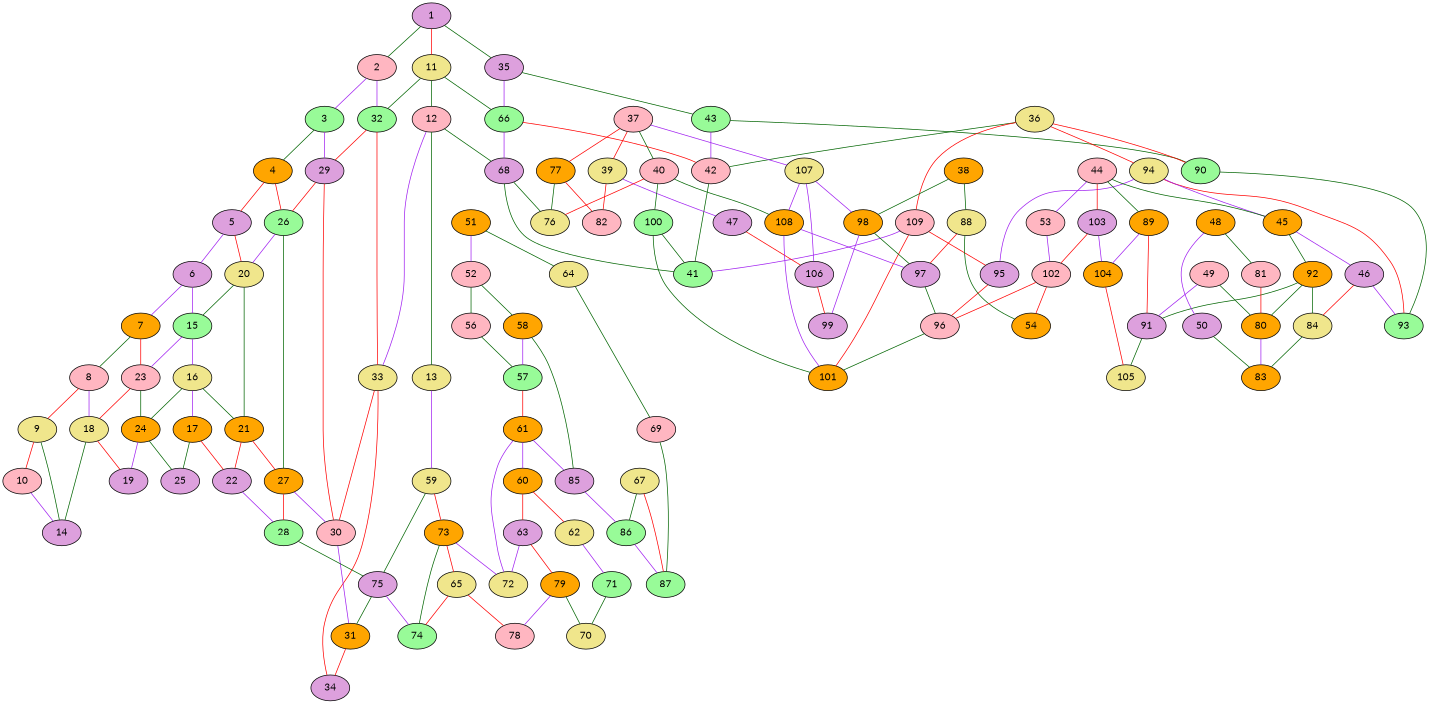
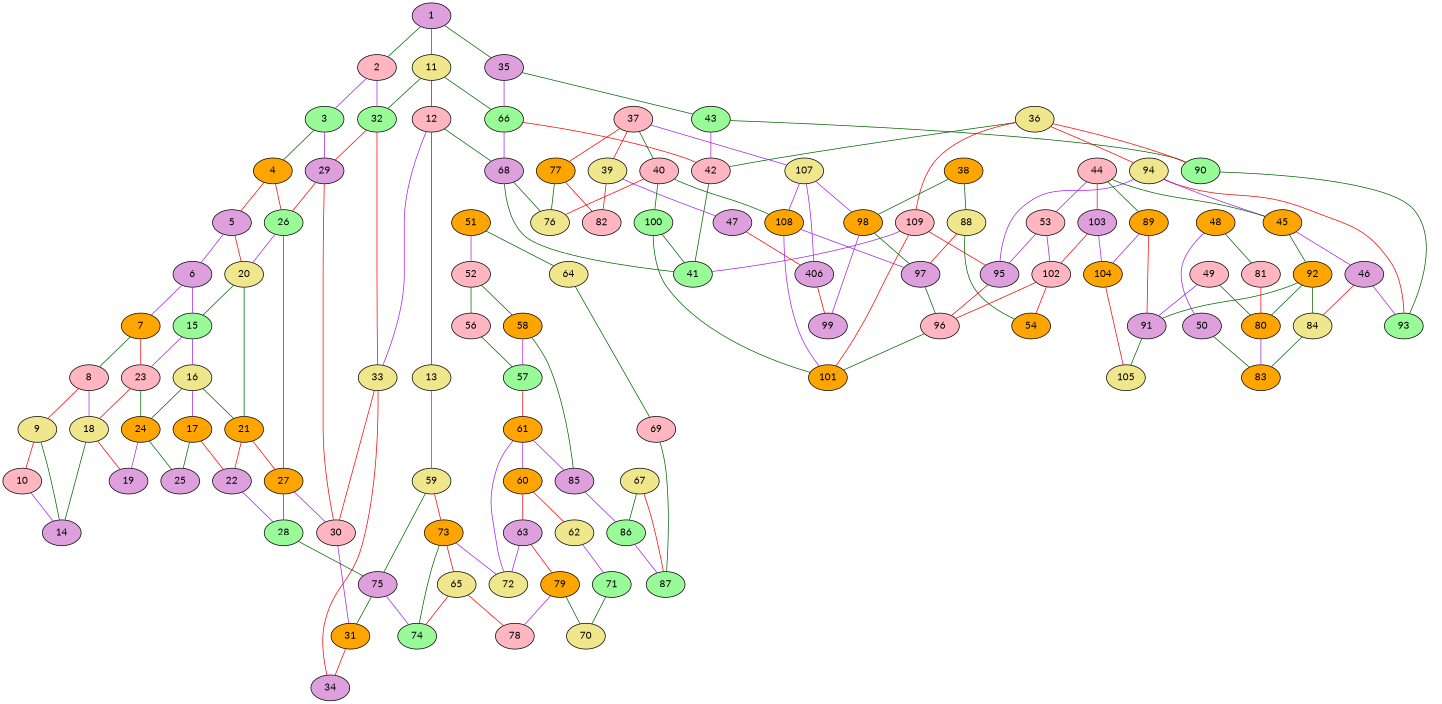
none -> (1023, 248)
(814, 274) -> (814, 274)
(284, 352) -> (284, 352)
